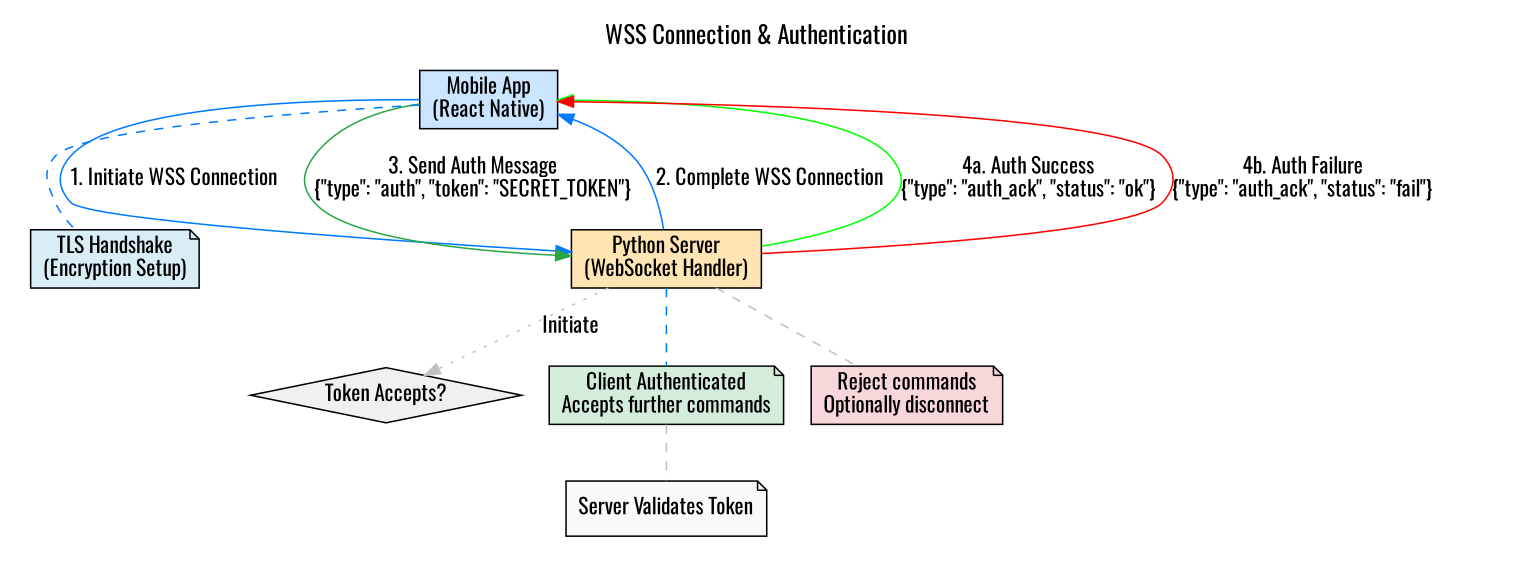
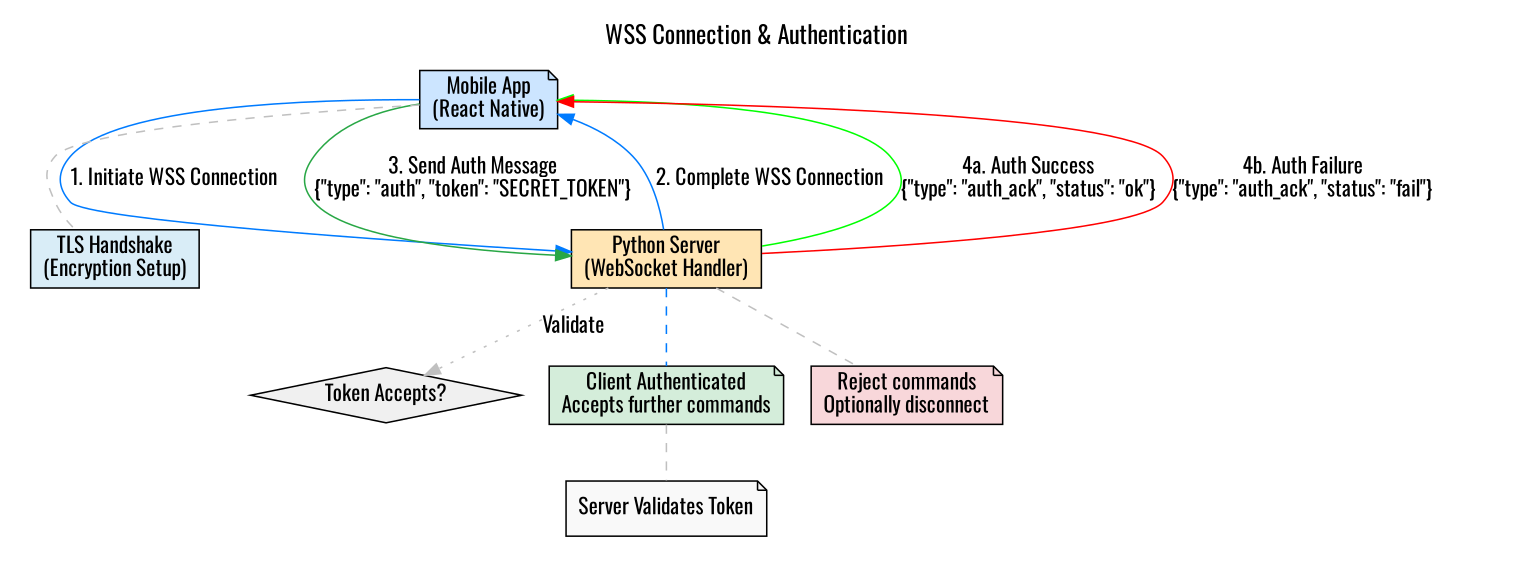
(489, 100) -> (489, 100)
(194, 124) -> (194, 124)
(115, 259) -> (115, 259)
(571, 327) -> (574, 327)
